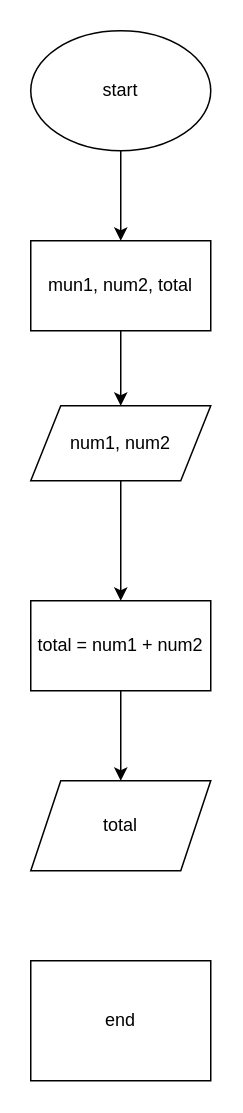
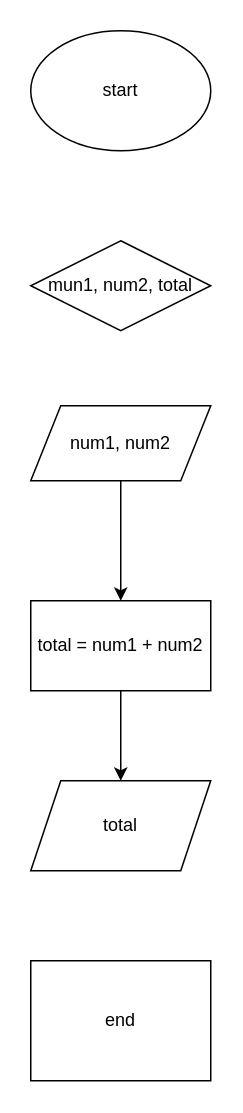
(121, 191) -> none
(121, 286) -> (121, 286)
(121, 363) -> none
